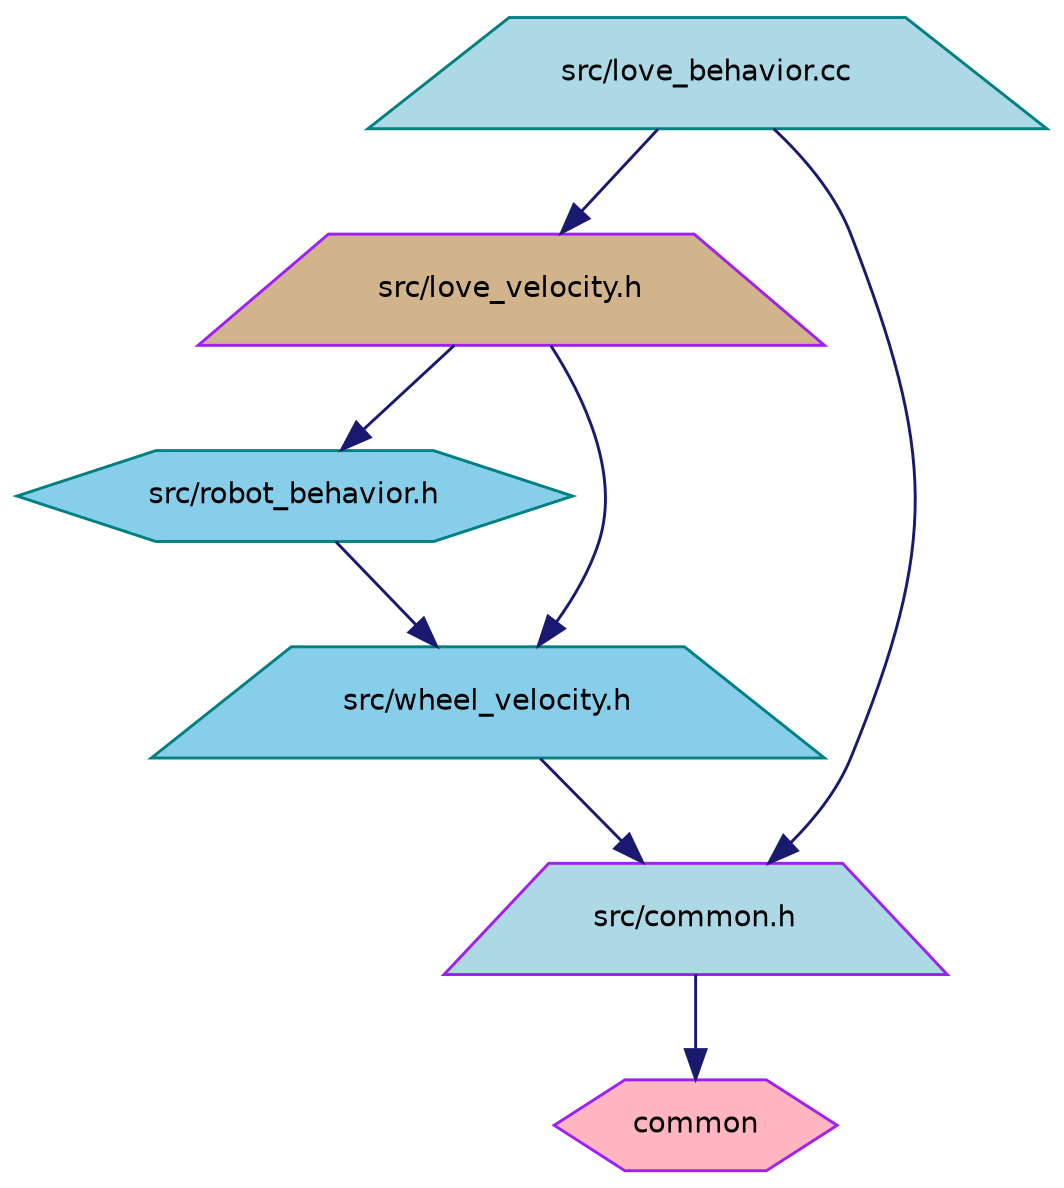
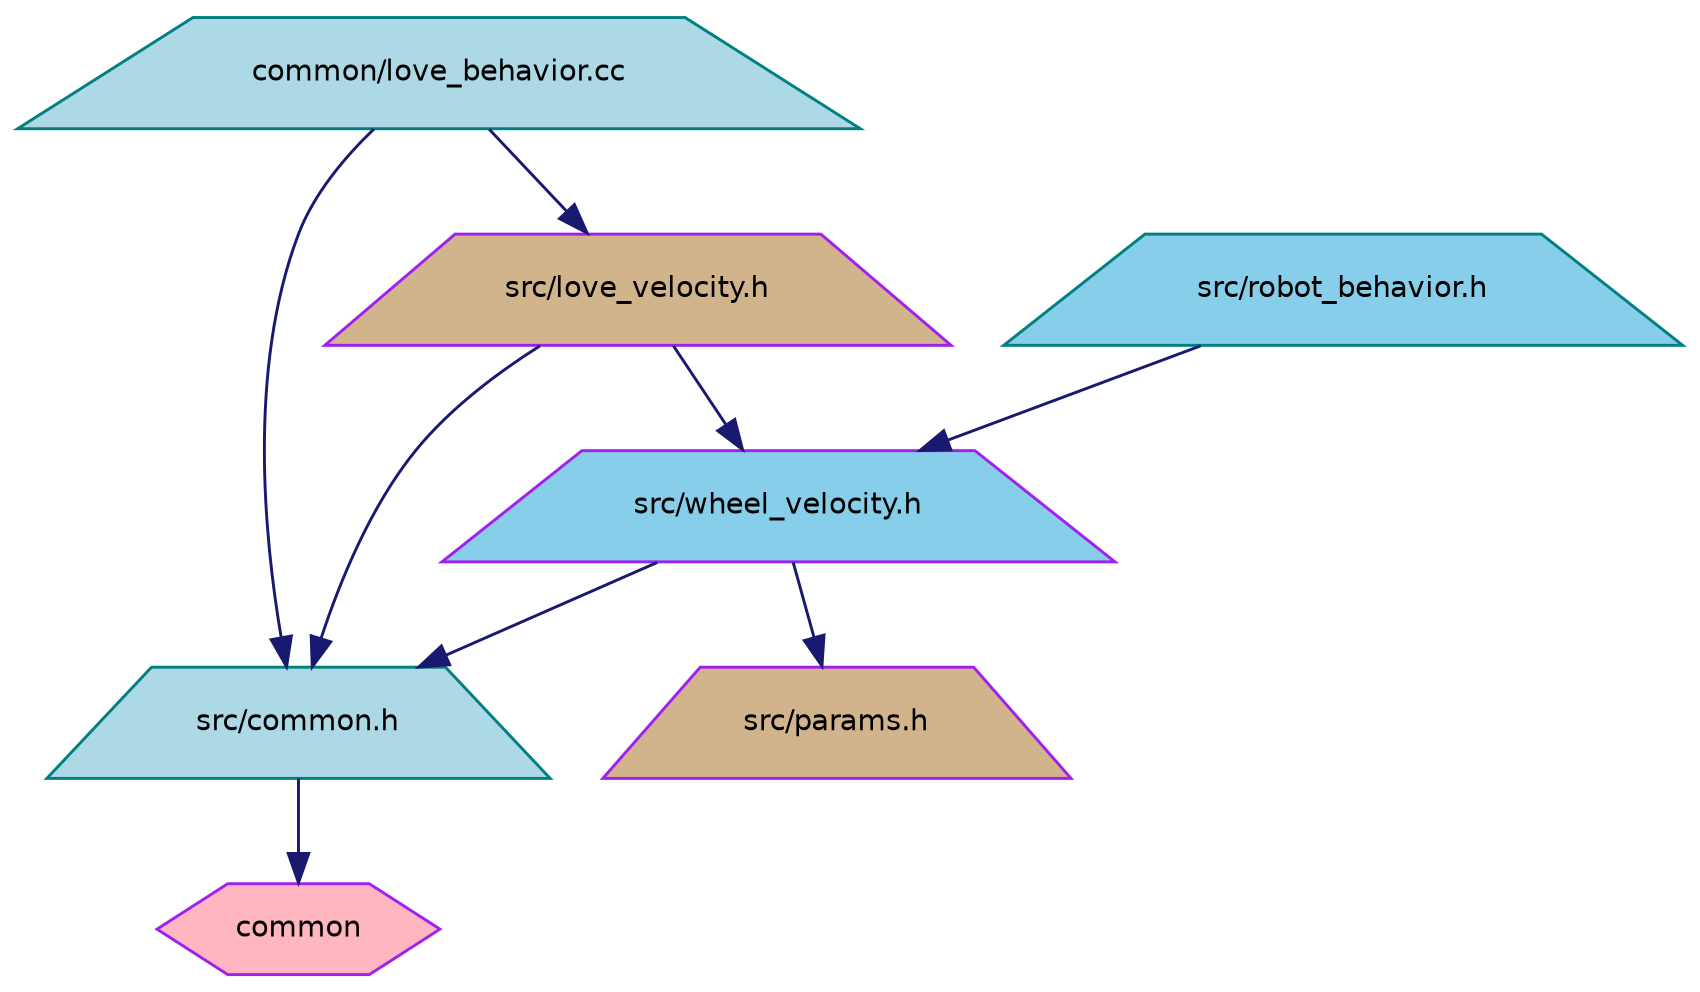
(707, 73) -> (439, 73)
(409, 387) -> (401, 470)
(295, 496) -> (1343, 290)
(488, 702) -> (778, 506)
none -> (837, 723)
(696, 919) -> (298, 723)
